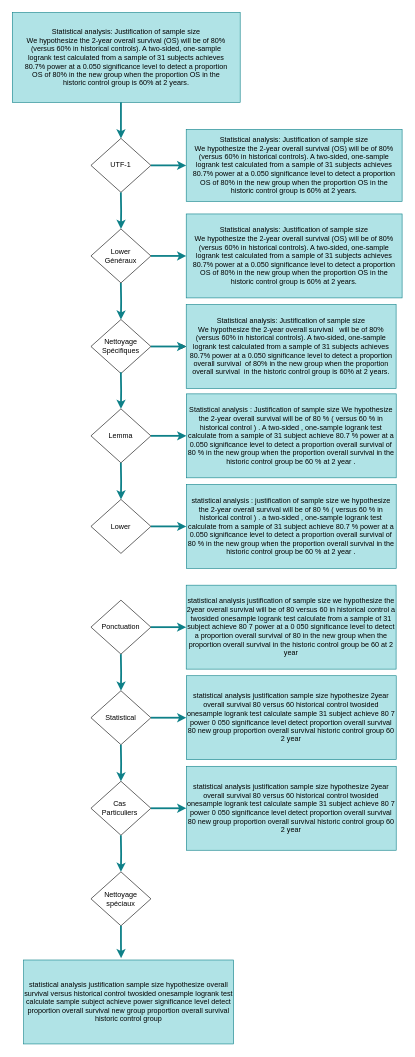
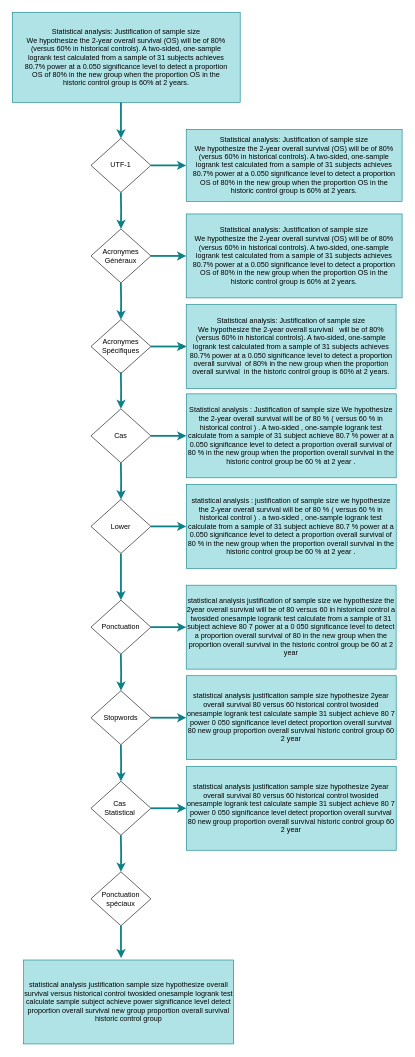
(121, 256) -> (121, 256)
(121, 347) -> (121, 347)
(121, 436) -> (121, 436)
none -> (121, 574)
(121, 718) -> (121, 718)
(121, 809) -> (121, 809)
(121, 899) -> (121, 899)
